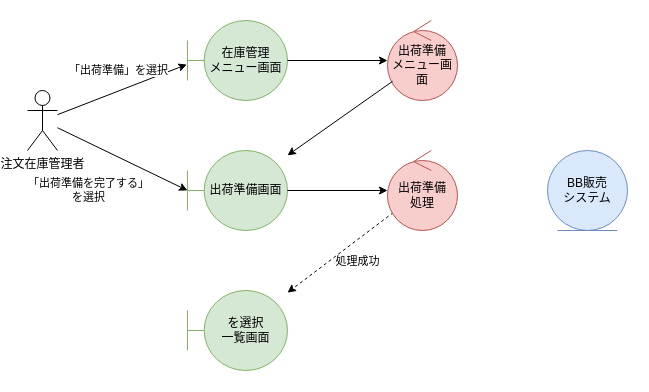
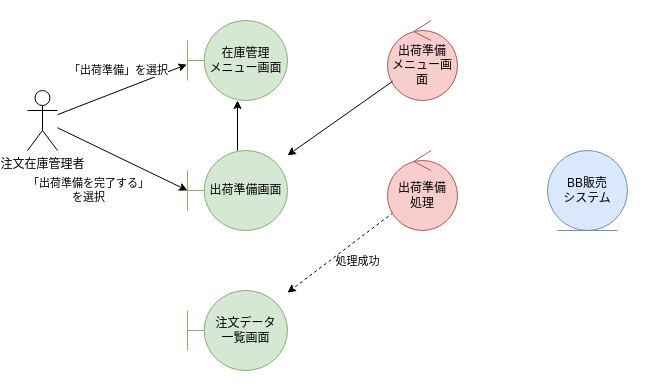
(334, 61) -> none
(334, 191) -> (238, 129)
(246, 331) -> (246, 331)
